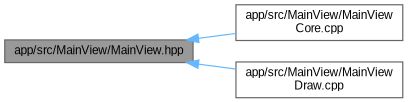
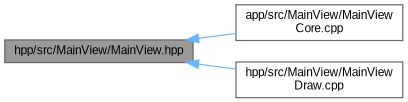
(99, 51) -> (99, 51)
(319, 80) -> (319, 80)
